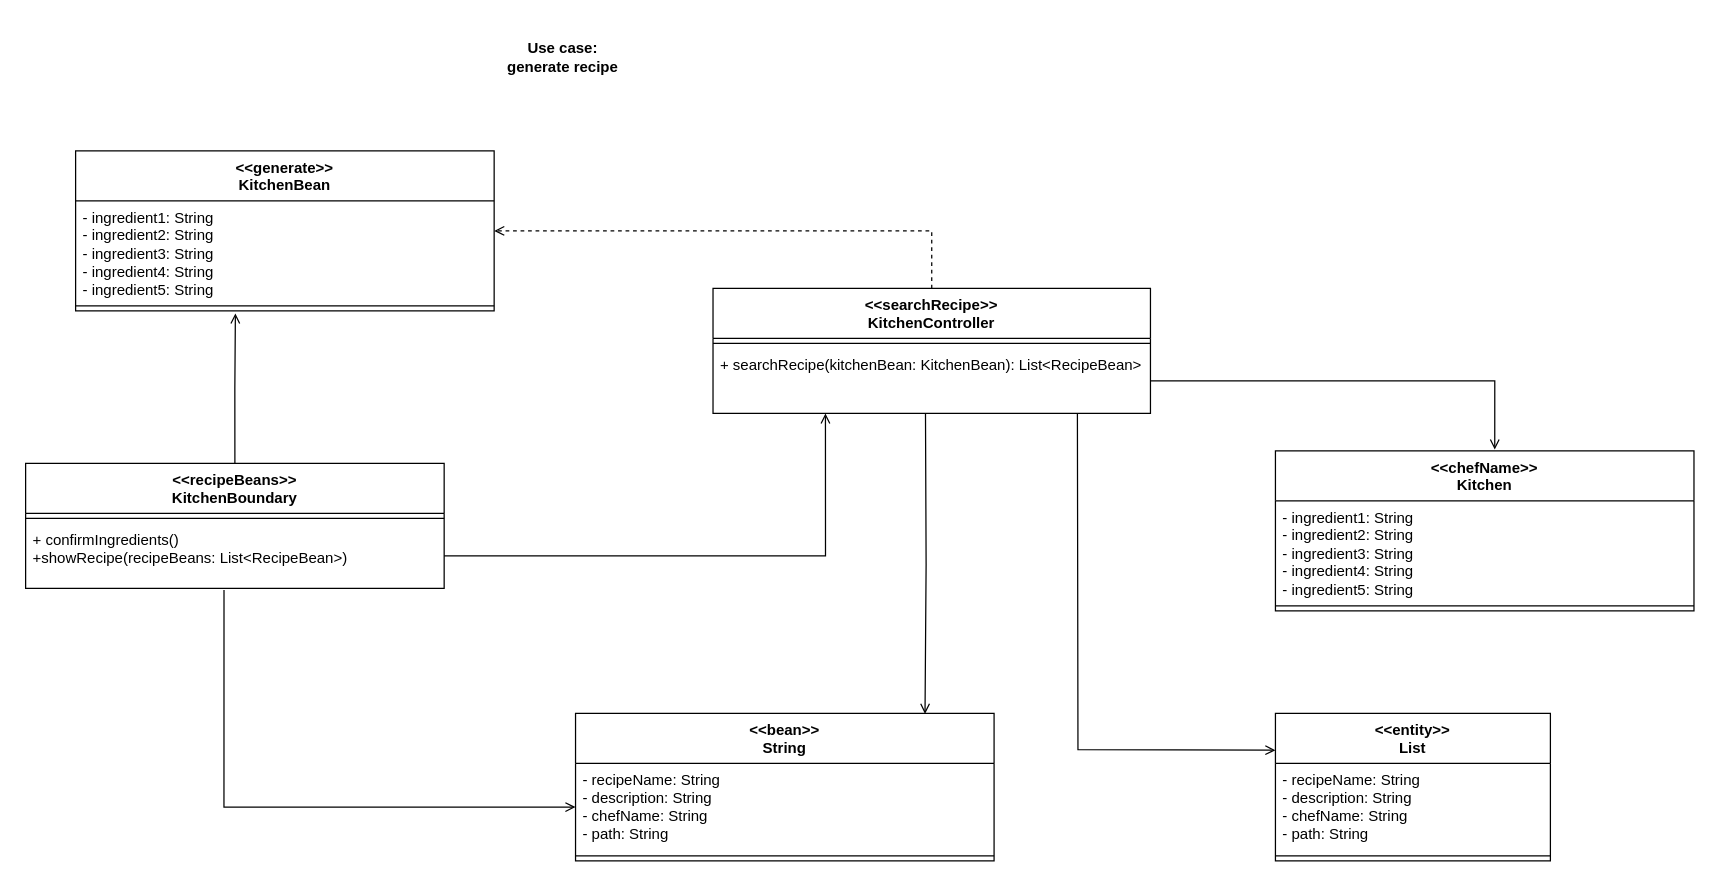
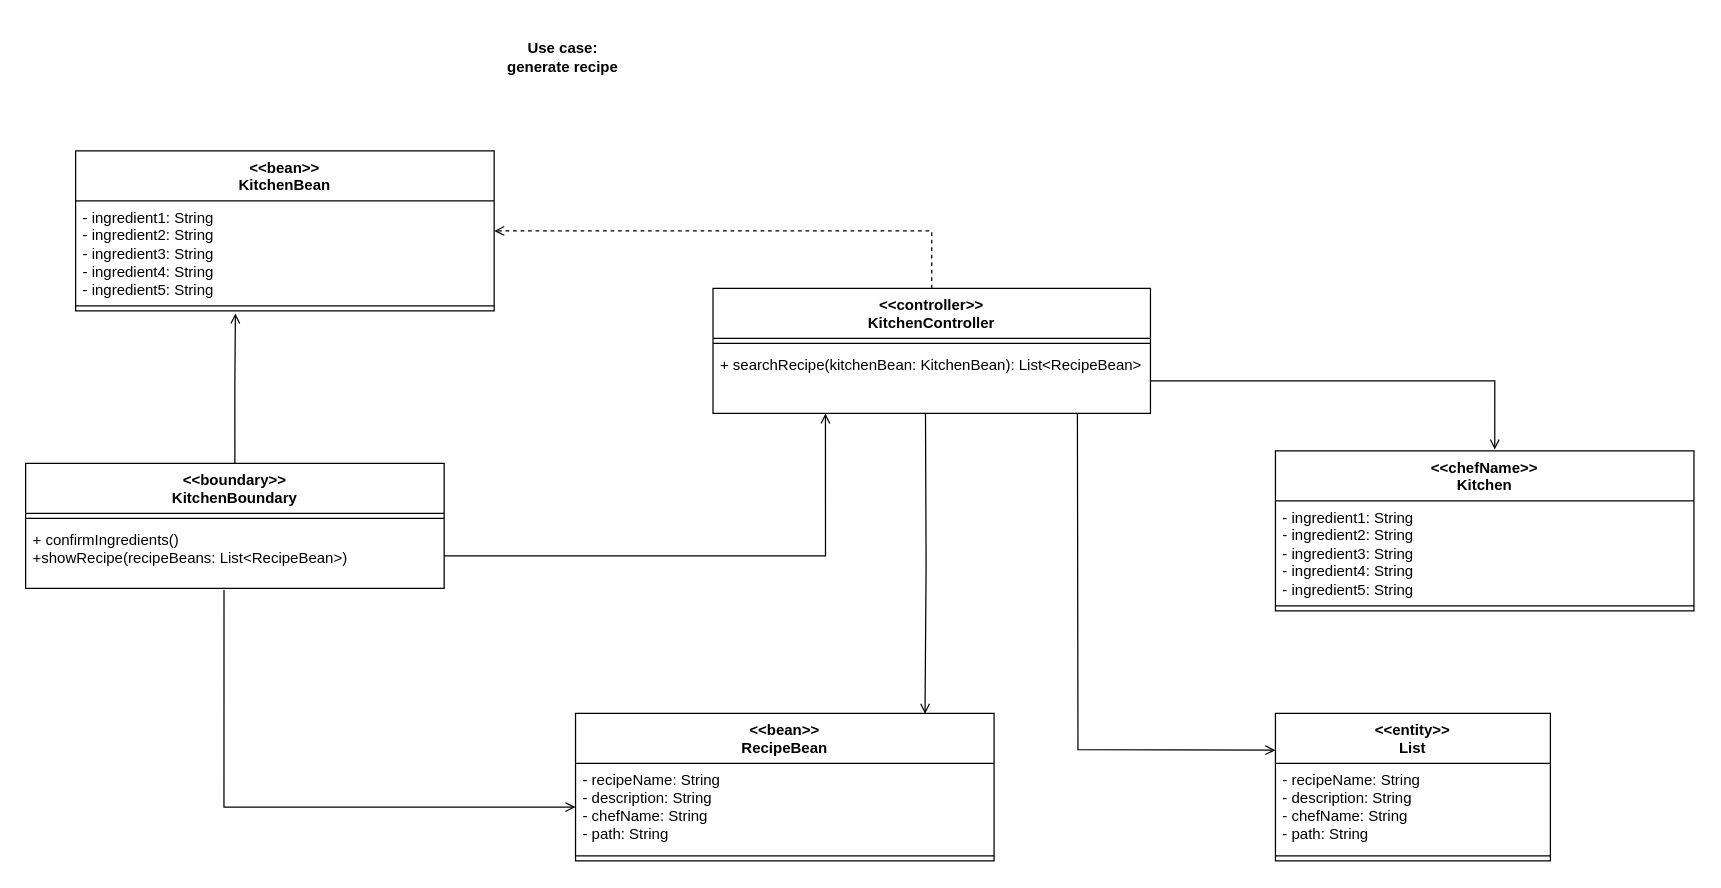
(285, 177) -> (285, 177)
(932, 315) -> (932, 315)
(235, 490) -> (235, 490)
(785, 740) -> (785, 740)
